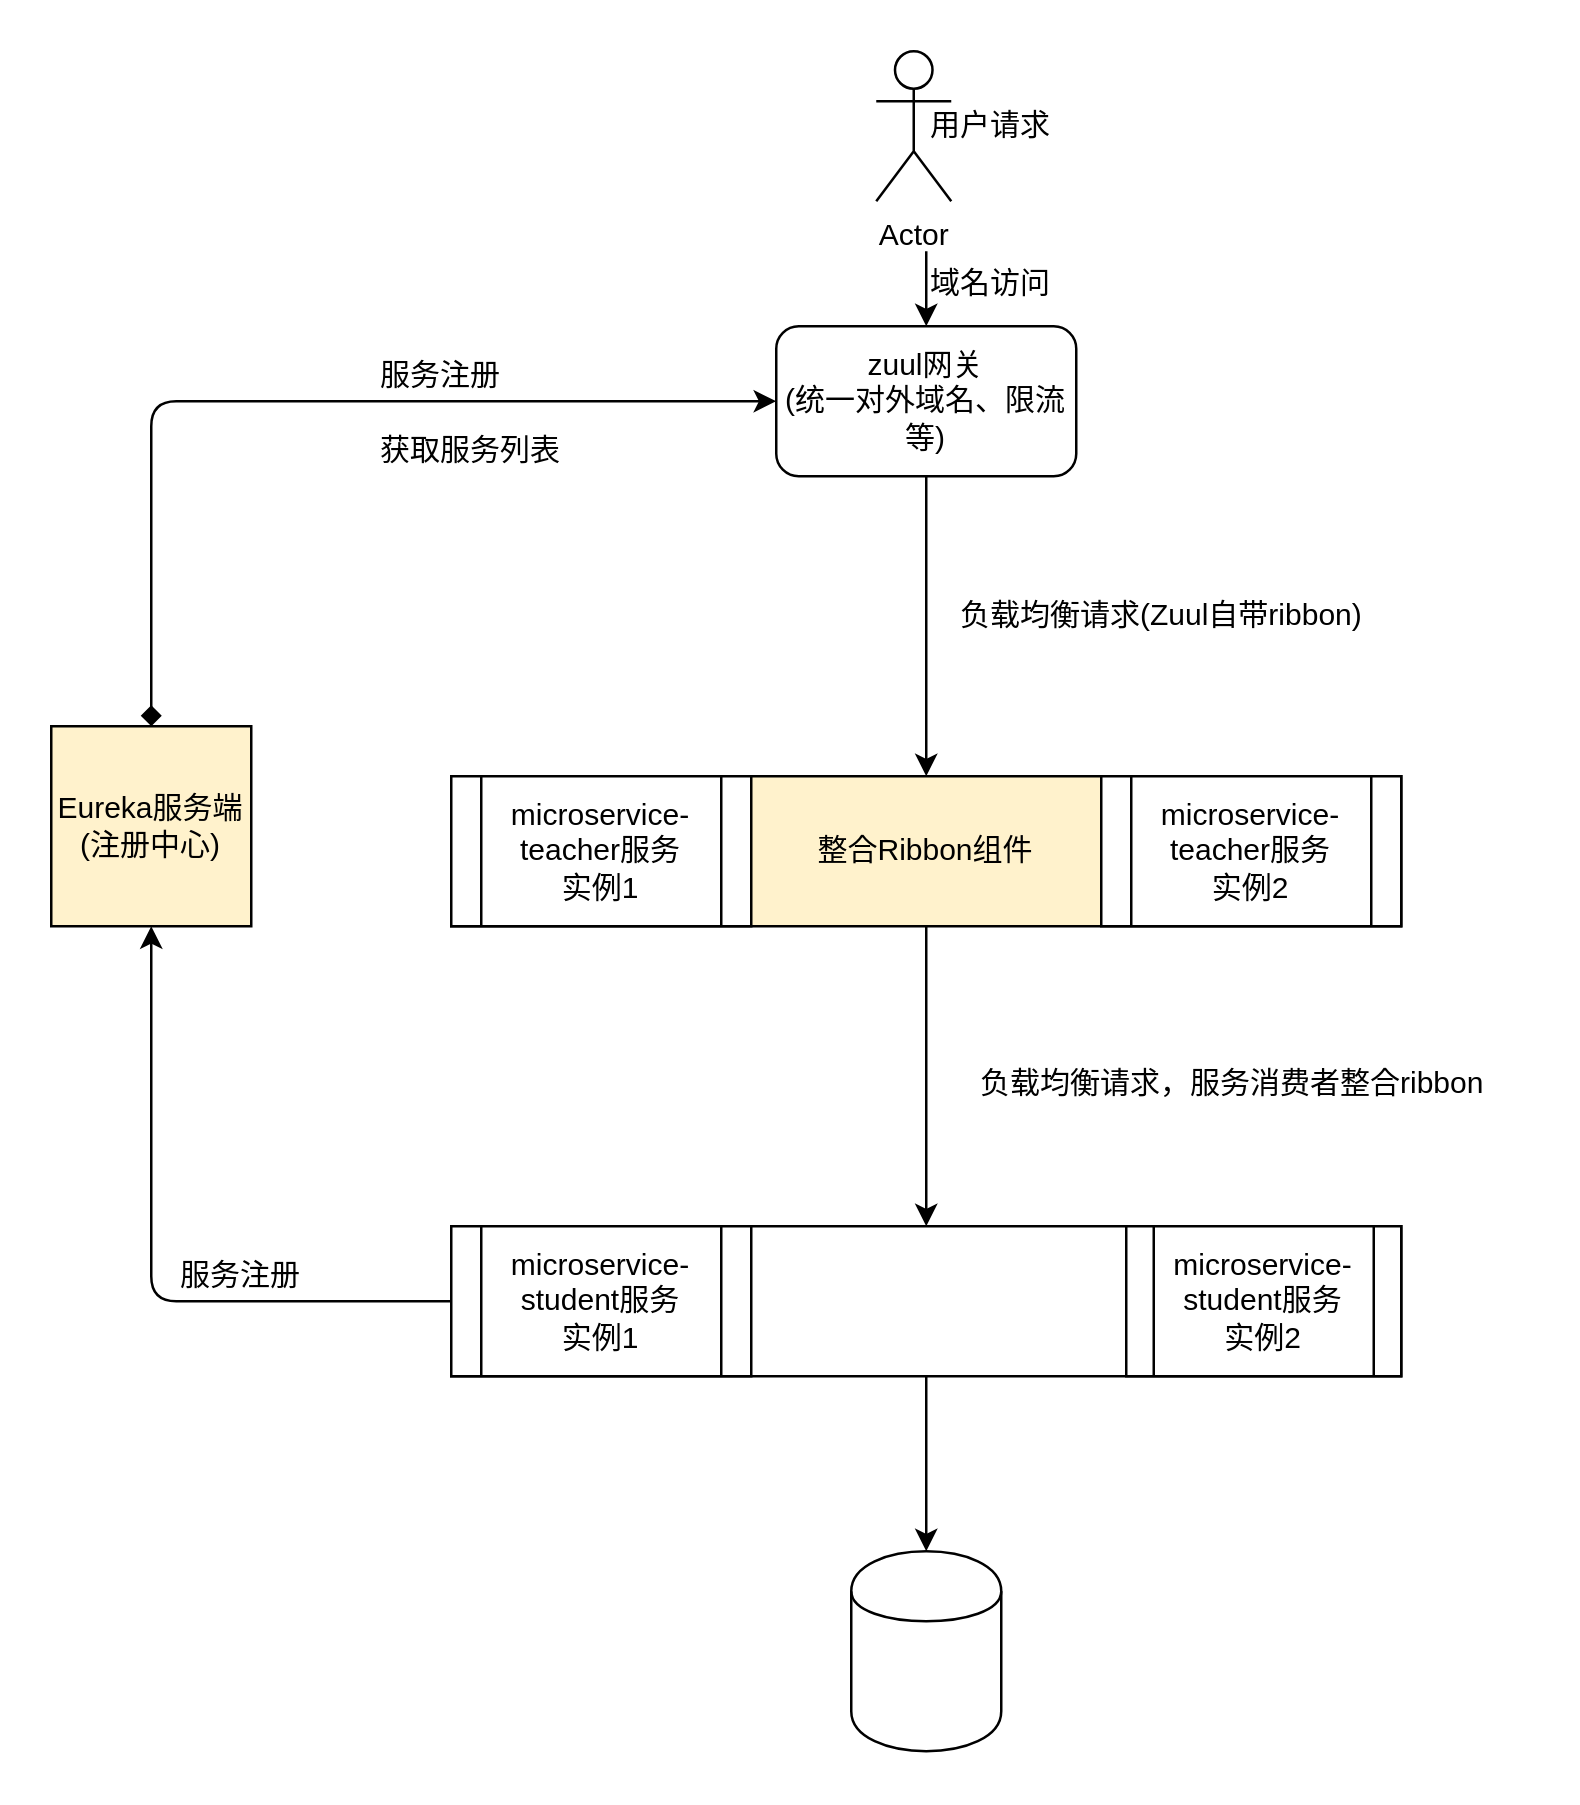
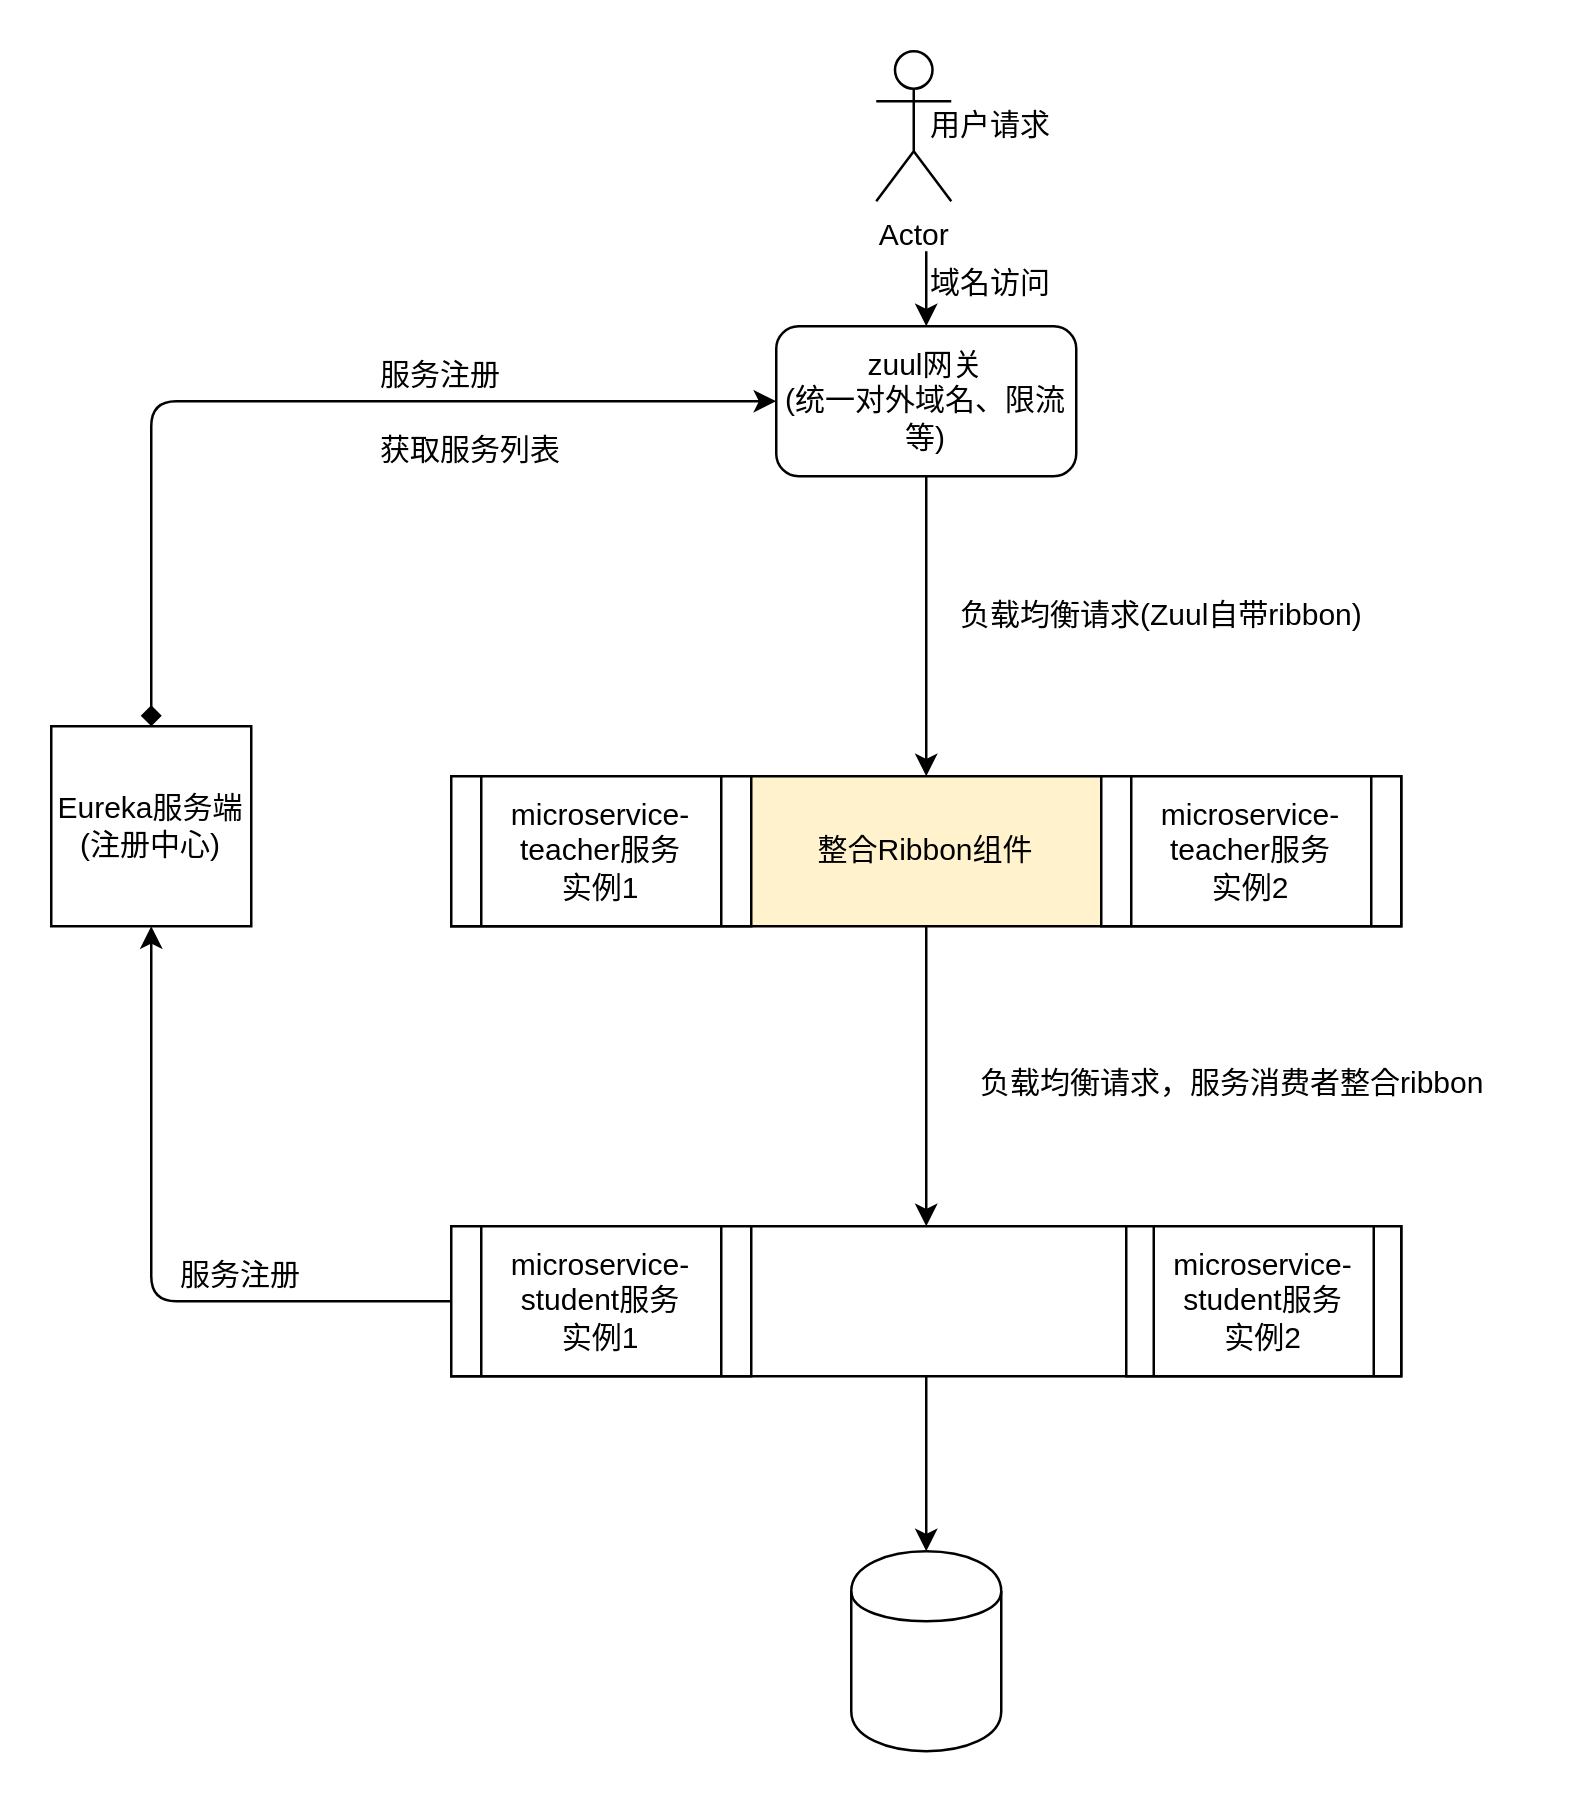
(151, 826) -> (151, 826)
